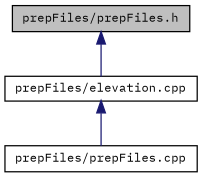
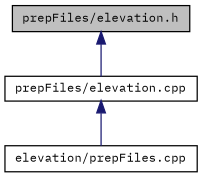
(101, 19) -> (101, 19)
(101, 159) -> (101, 159)
